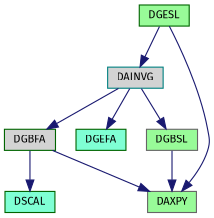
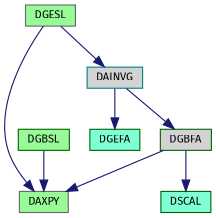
(164, 16) -> (50, 16)
(151, 104) -> none
(172, 140) -> (44, 140)
